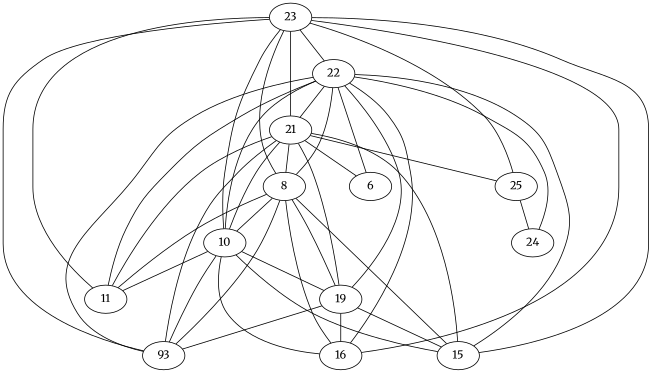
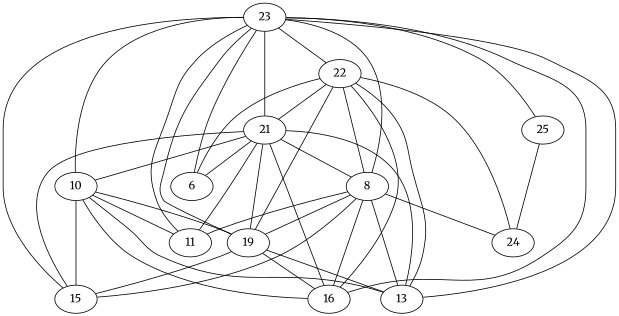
none -> (218, 98)
(247, 139) -> none
none -> (171, 147)
(184, 156) -> none
(399, 157) -> (296, 211)
(552, 160) -> none
(255, 215) -> (440, 215)
(164, 356) -> (402, 299)
